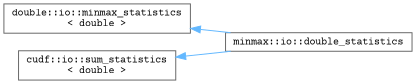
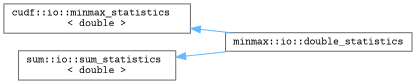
(97, 19) -> (97, 19)
(97, 65) -> (97, 65)
